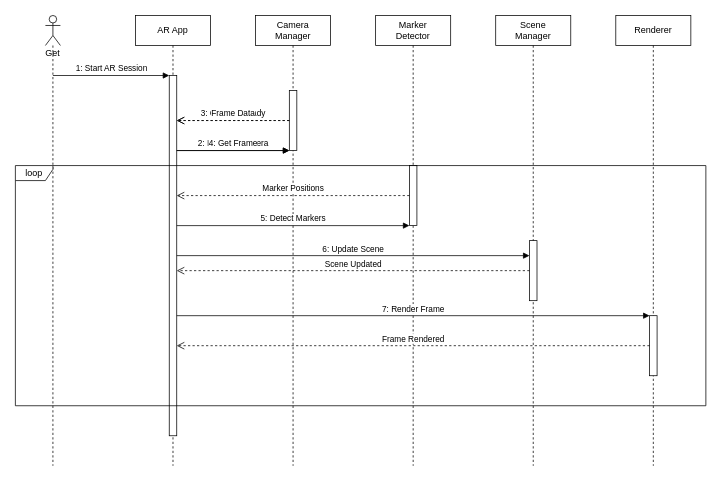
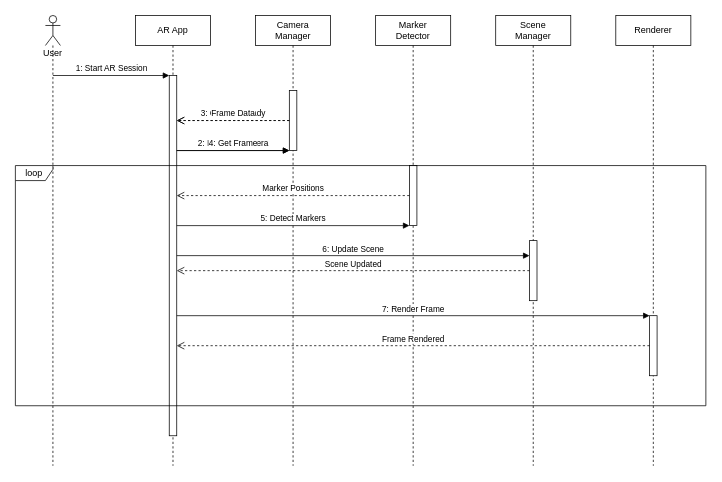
(53, 58) -> (53, 58)
